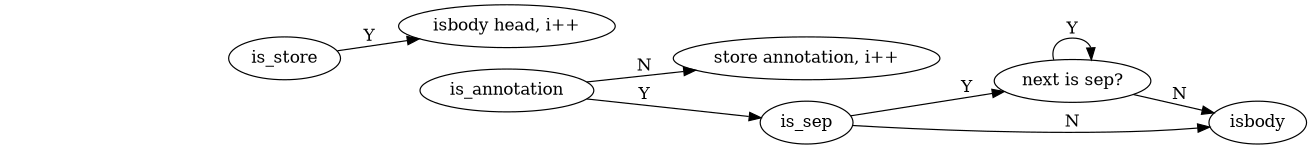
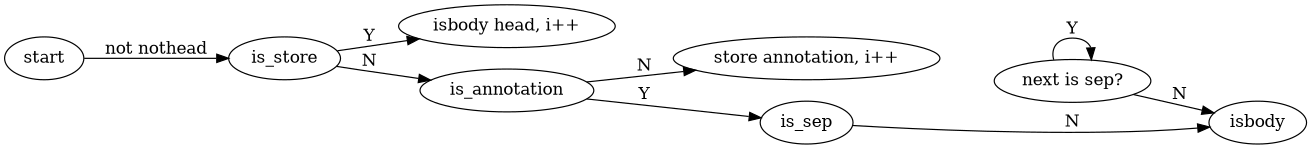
none -> (44, 58)
none -> (377, 73)
(921, 105) -> none
